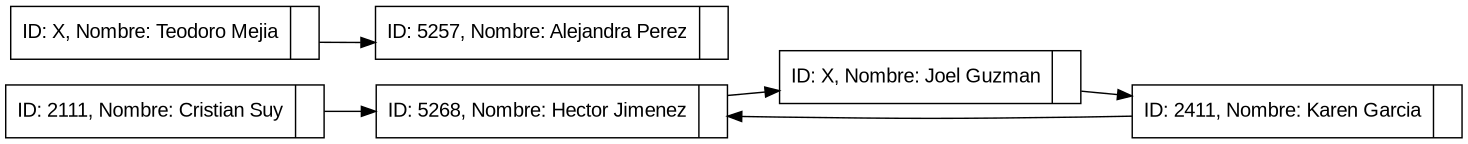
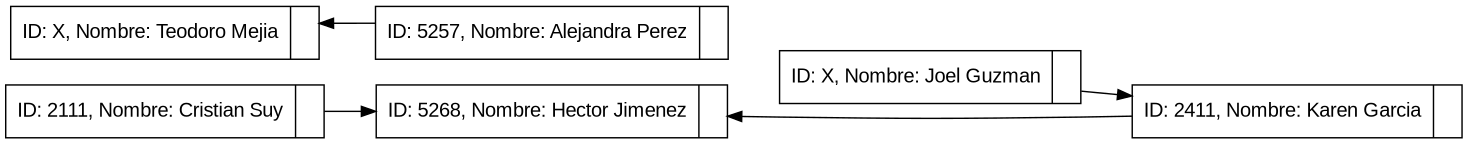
(340, 42) -> (354, 23)
(746, 94) -> none
